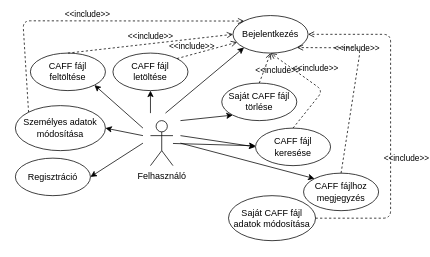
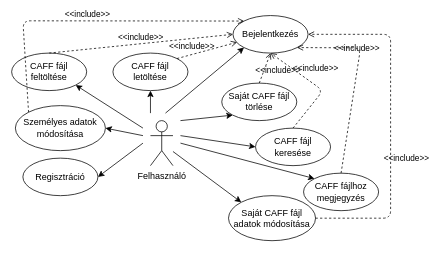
(68, 72) -> (49, 72)
(216, 144) -> (205, 175)
(53, 177) -> (60, 177)
